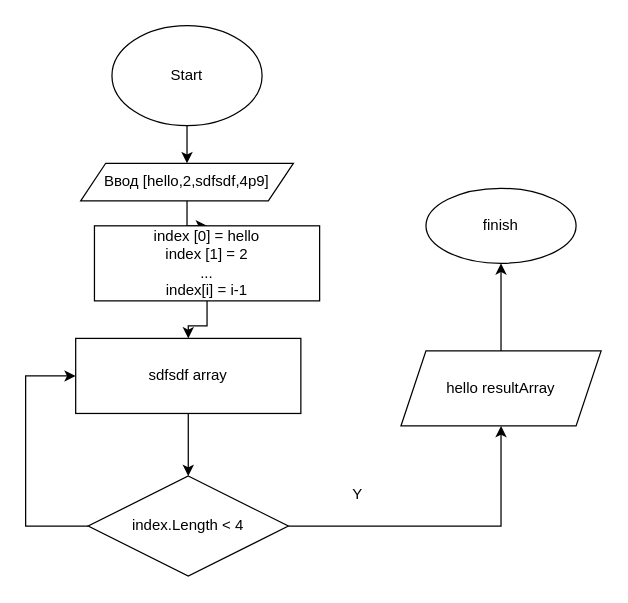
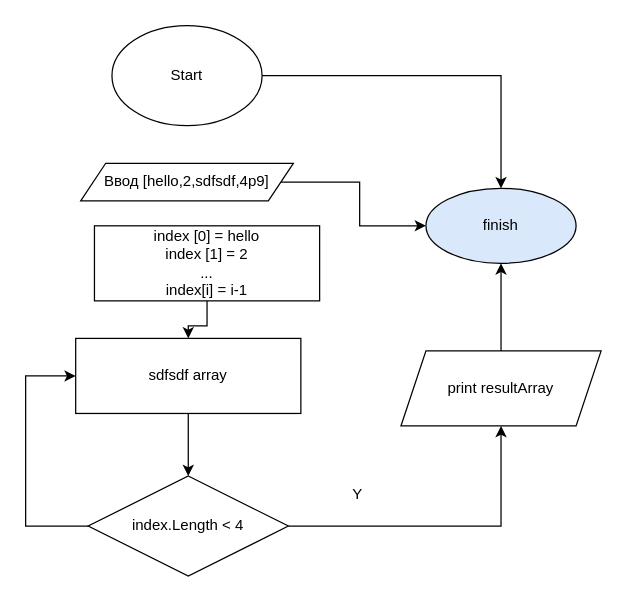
(187, 149) -> (433, 76)
(187, 219) -> (359, 193)
(501, 226) -> (501, 226)
(501, 388) -> (501, 388)
